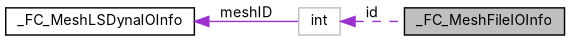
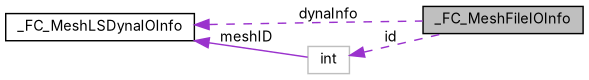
none -> (316, 23)
